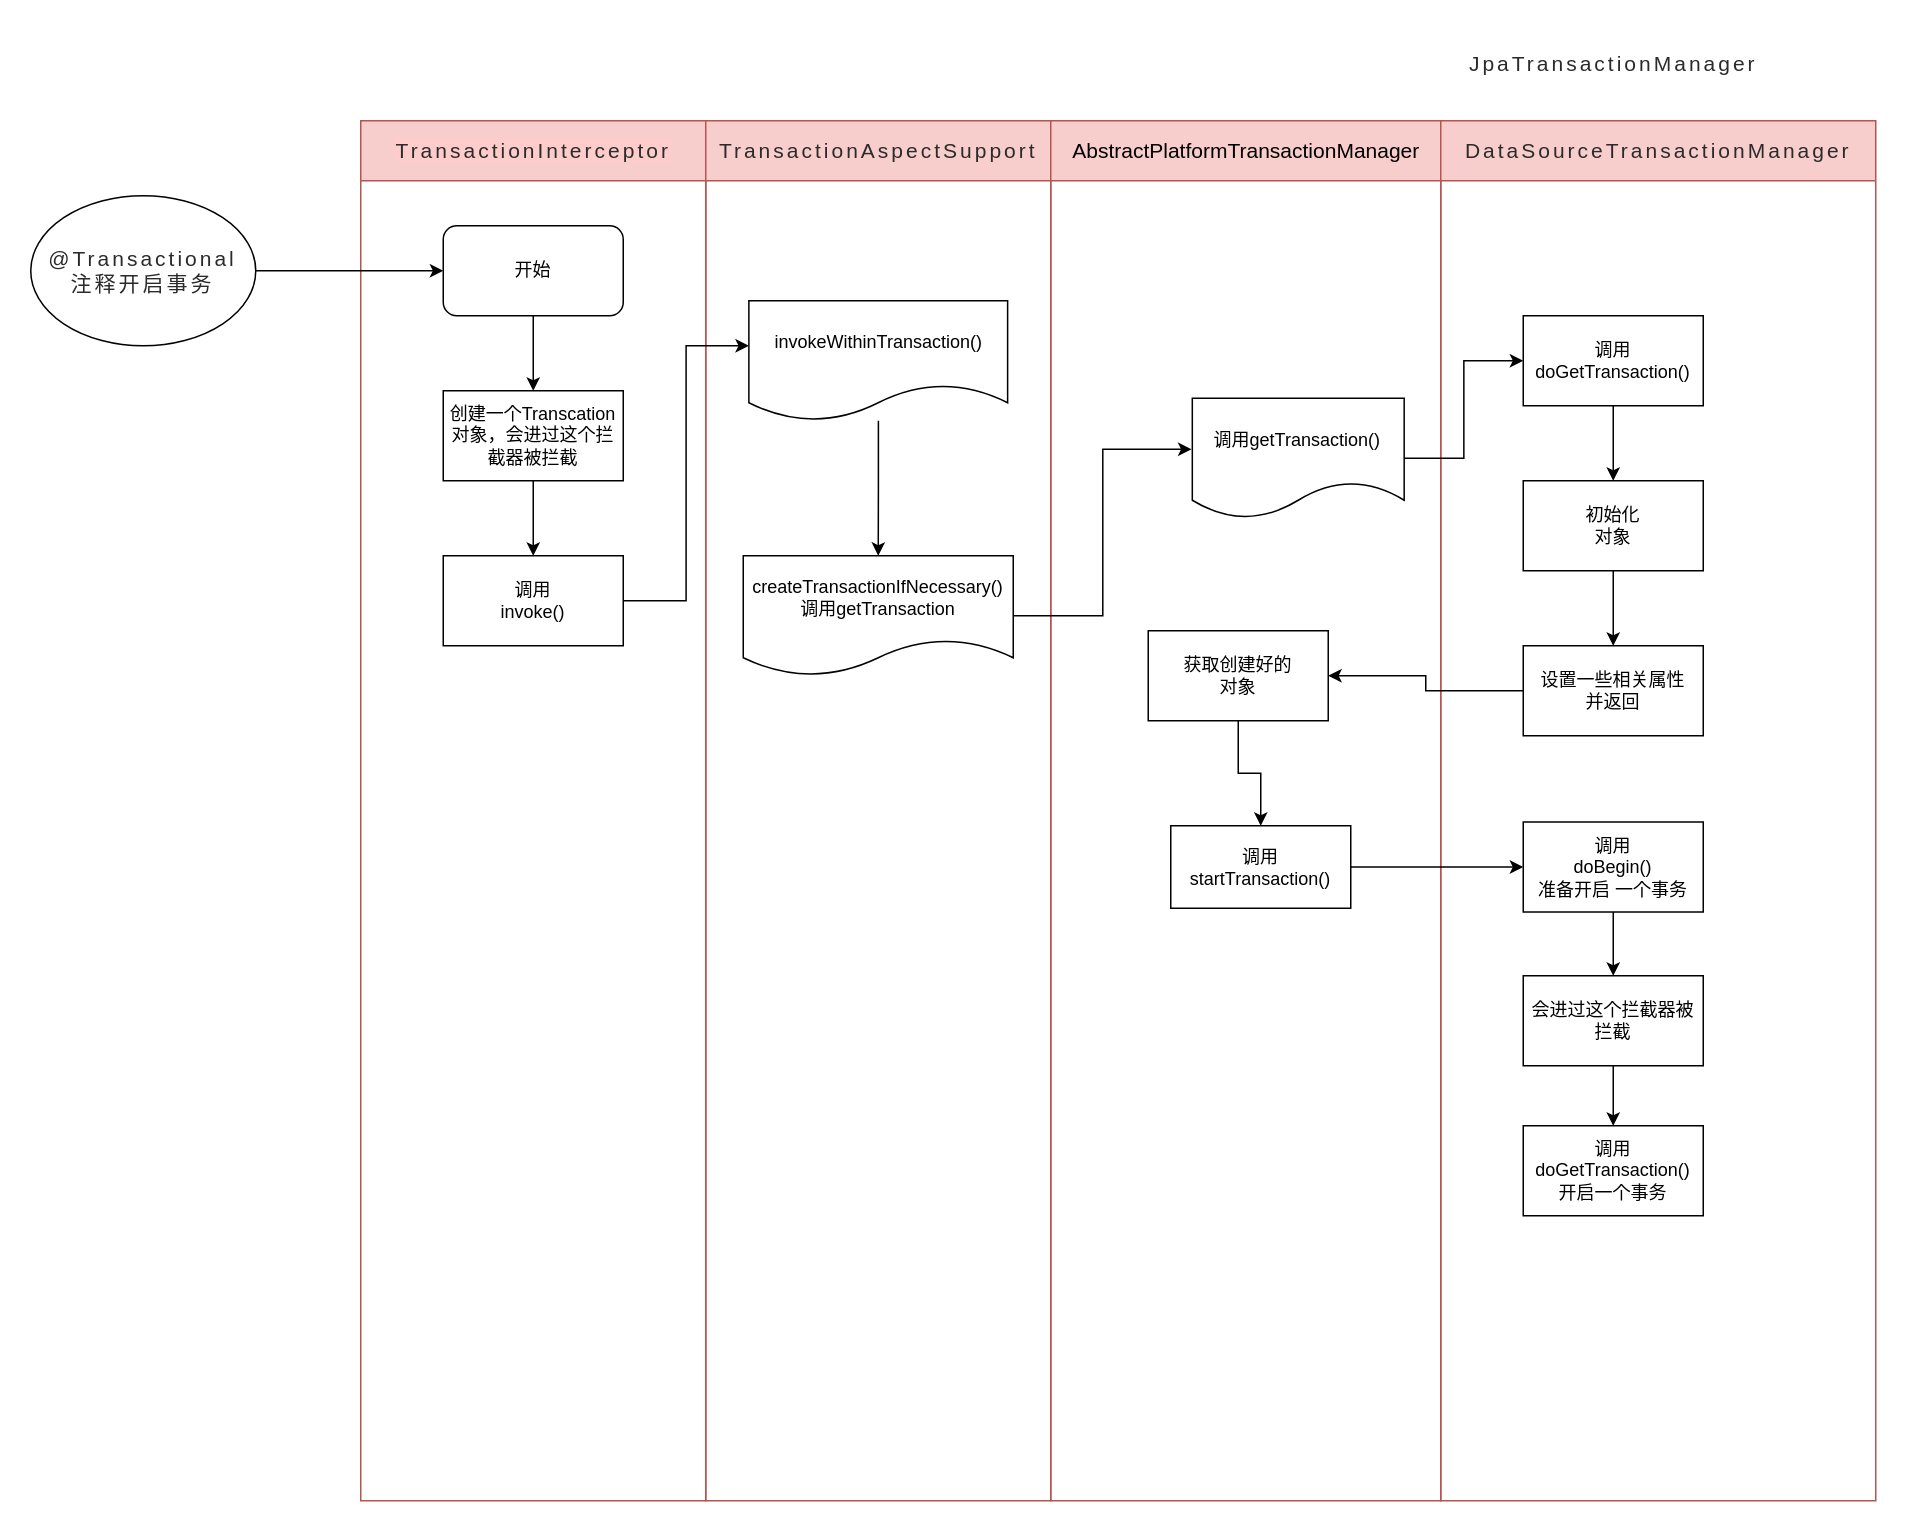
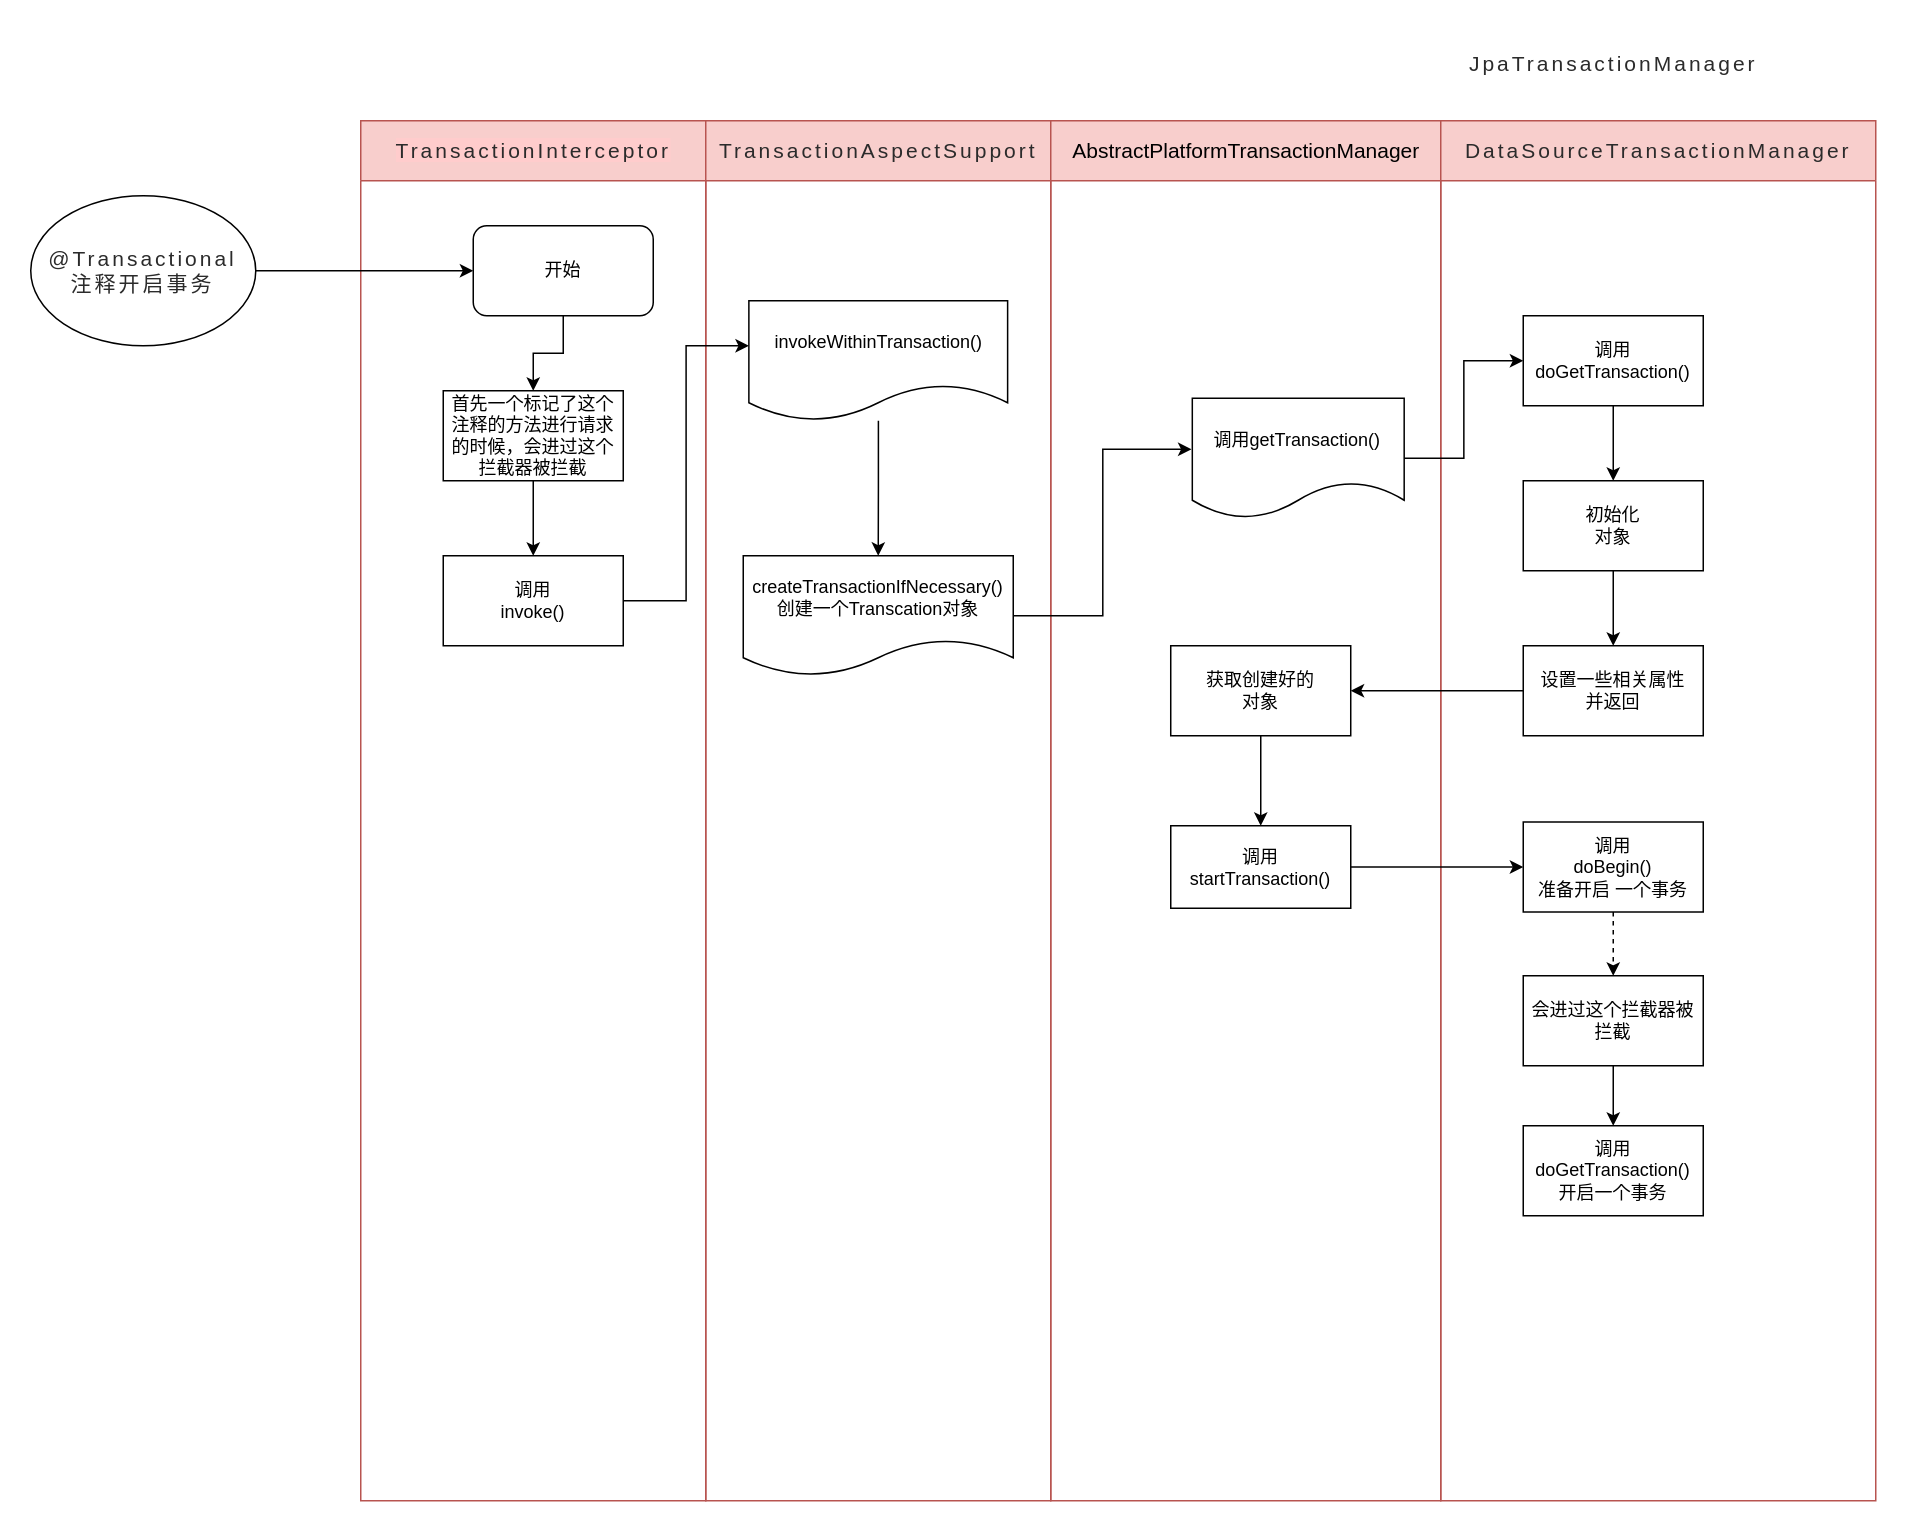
(533, 271) -> (563, 271)
(533, 436) -> (533, 436)
(878, 598) -> (878, 598)
(1238, 676) -> (1261, 691)
(1613, 940) -> (1613, 940)
